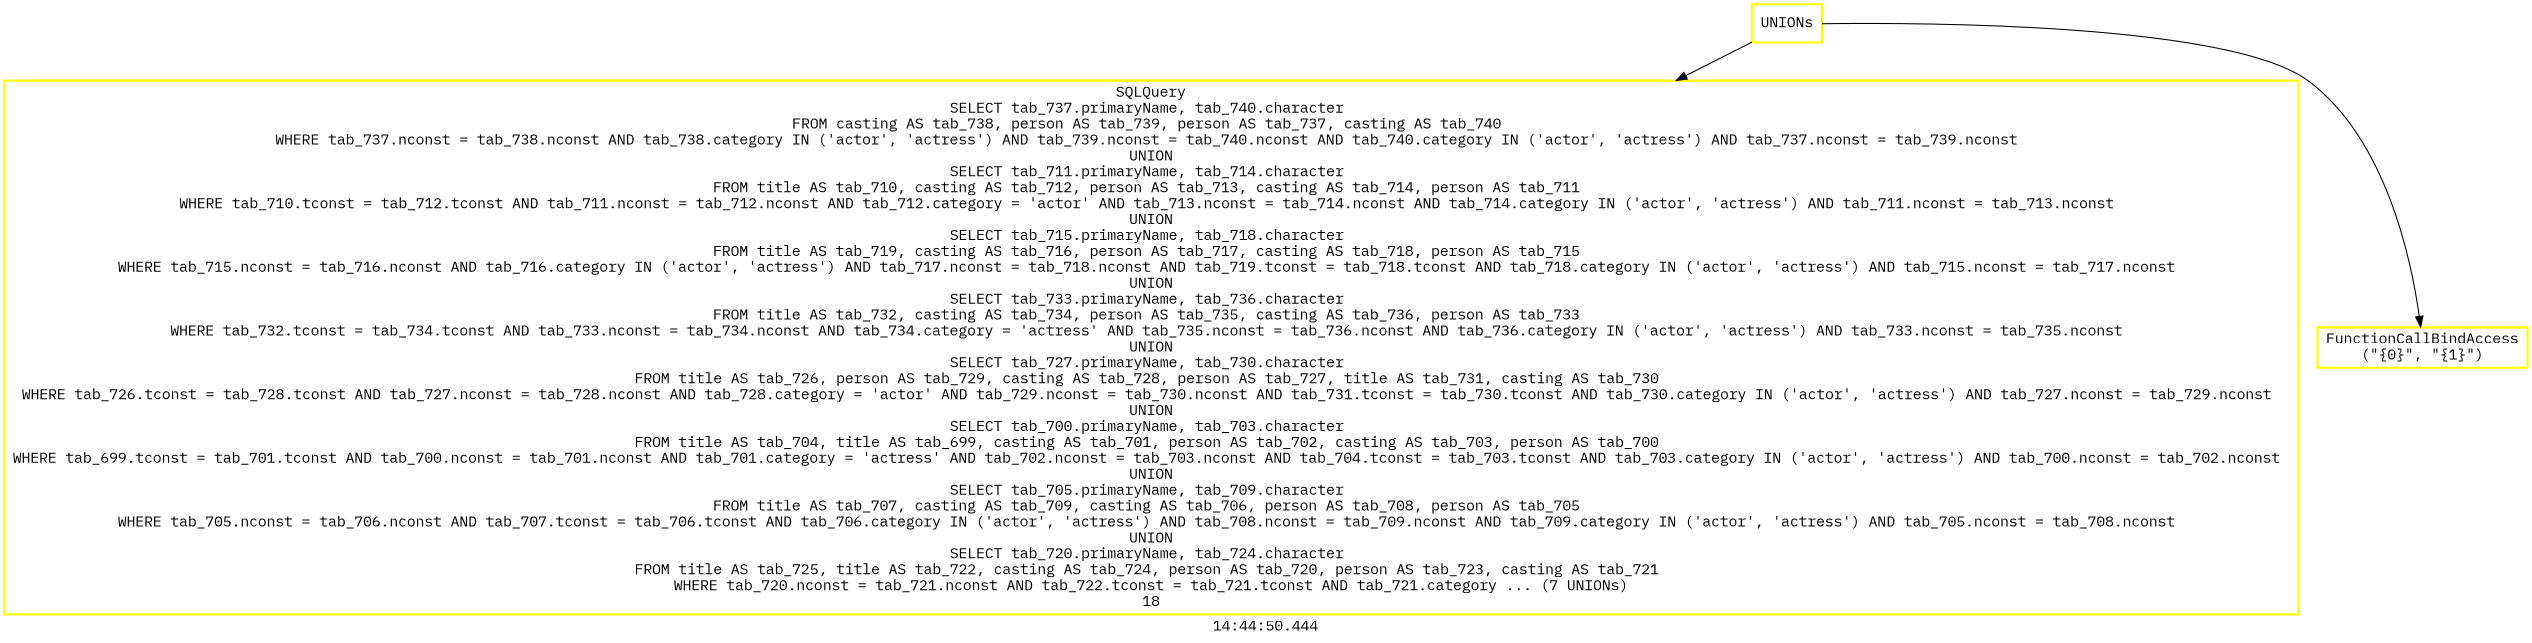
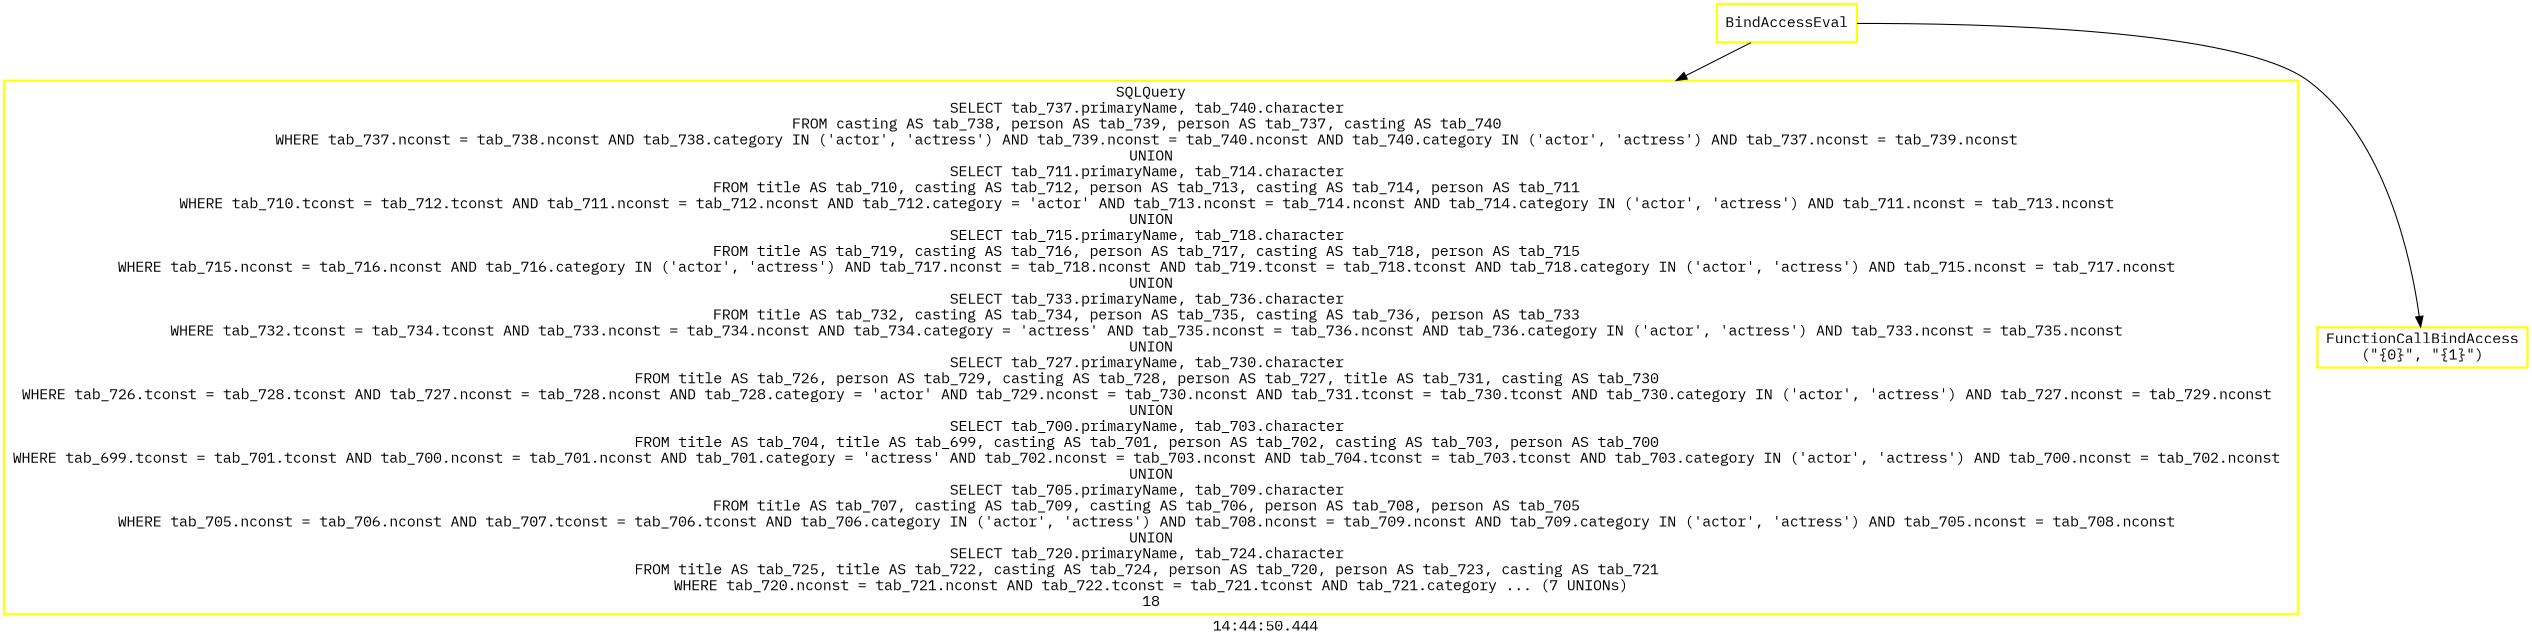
(1787, 23) -> (1787, 23)
